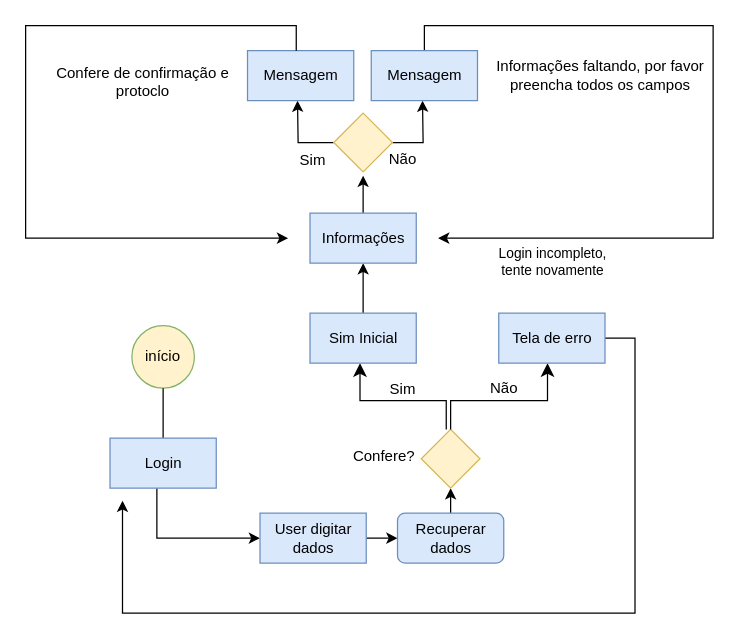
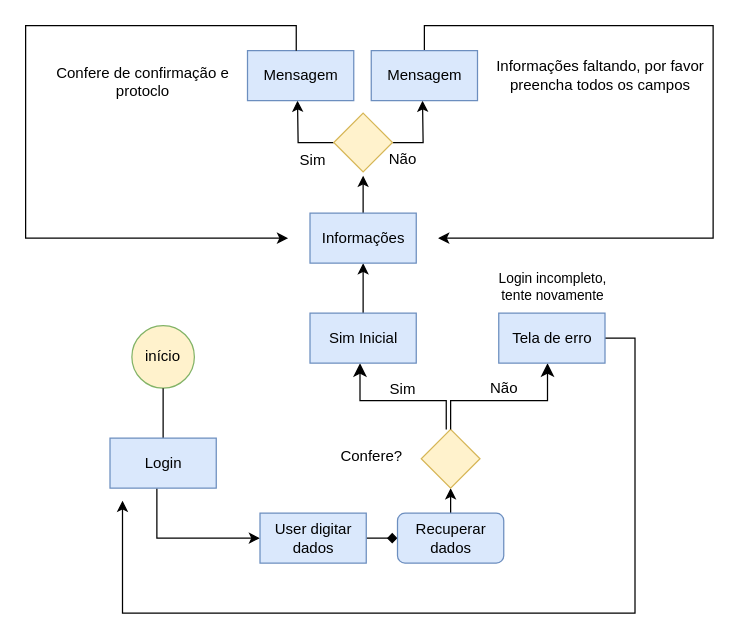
(553, 269) -> (553, 294)
(384, 457) -> (371, 457)
(388, 538) -> (387, 538)
